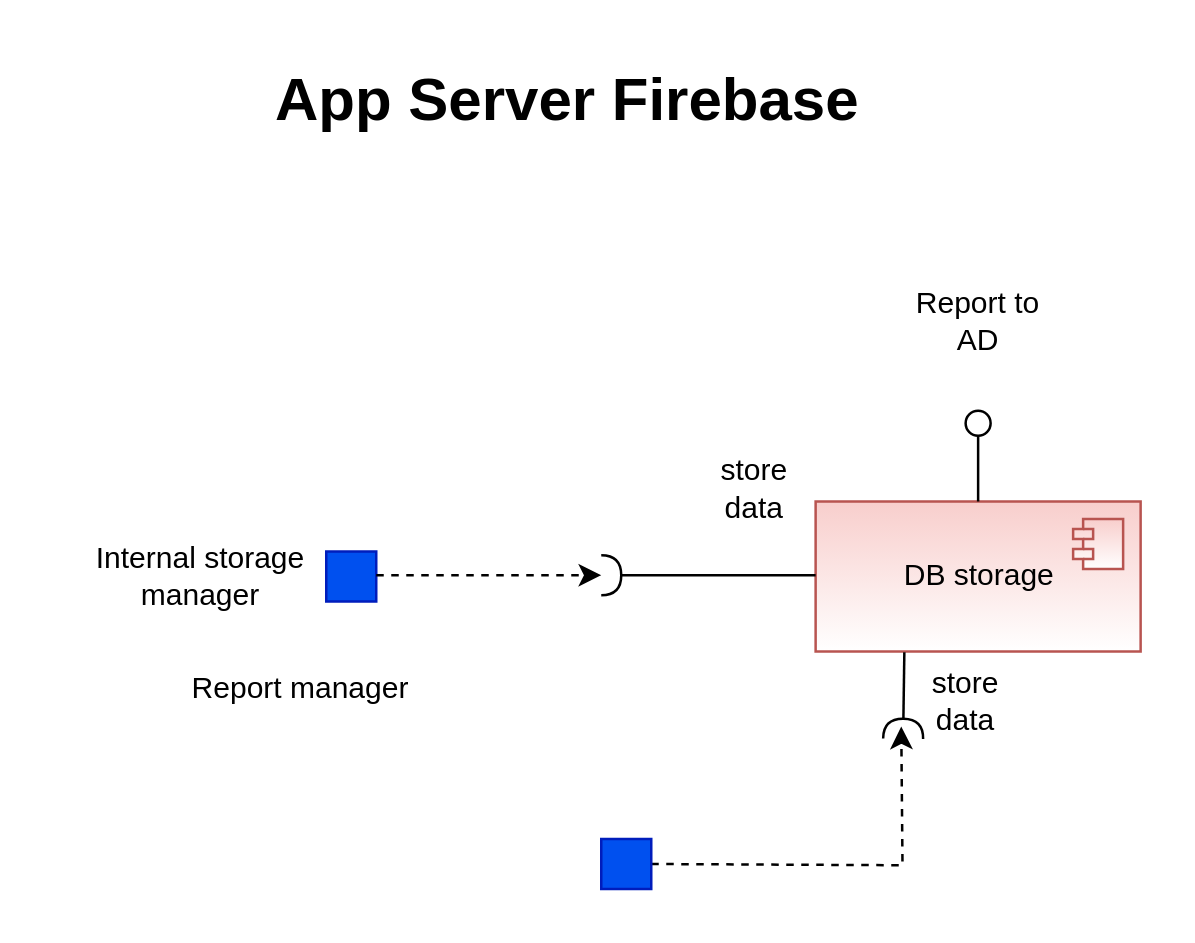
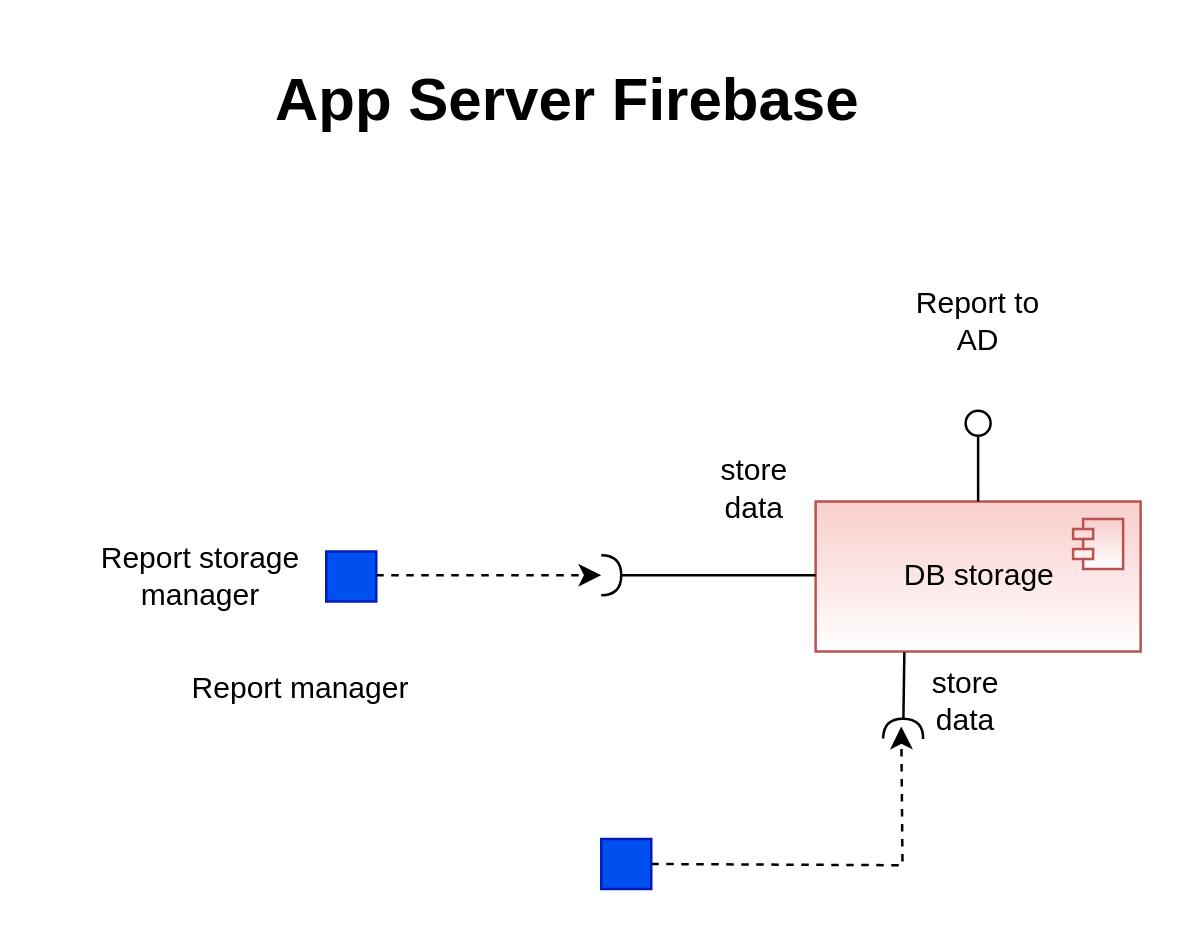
(201, 576) -> (201, 576)
